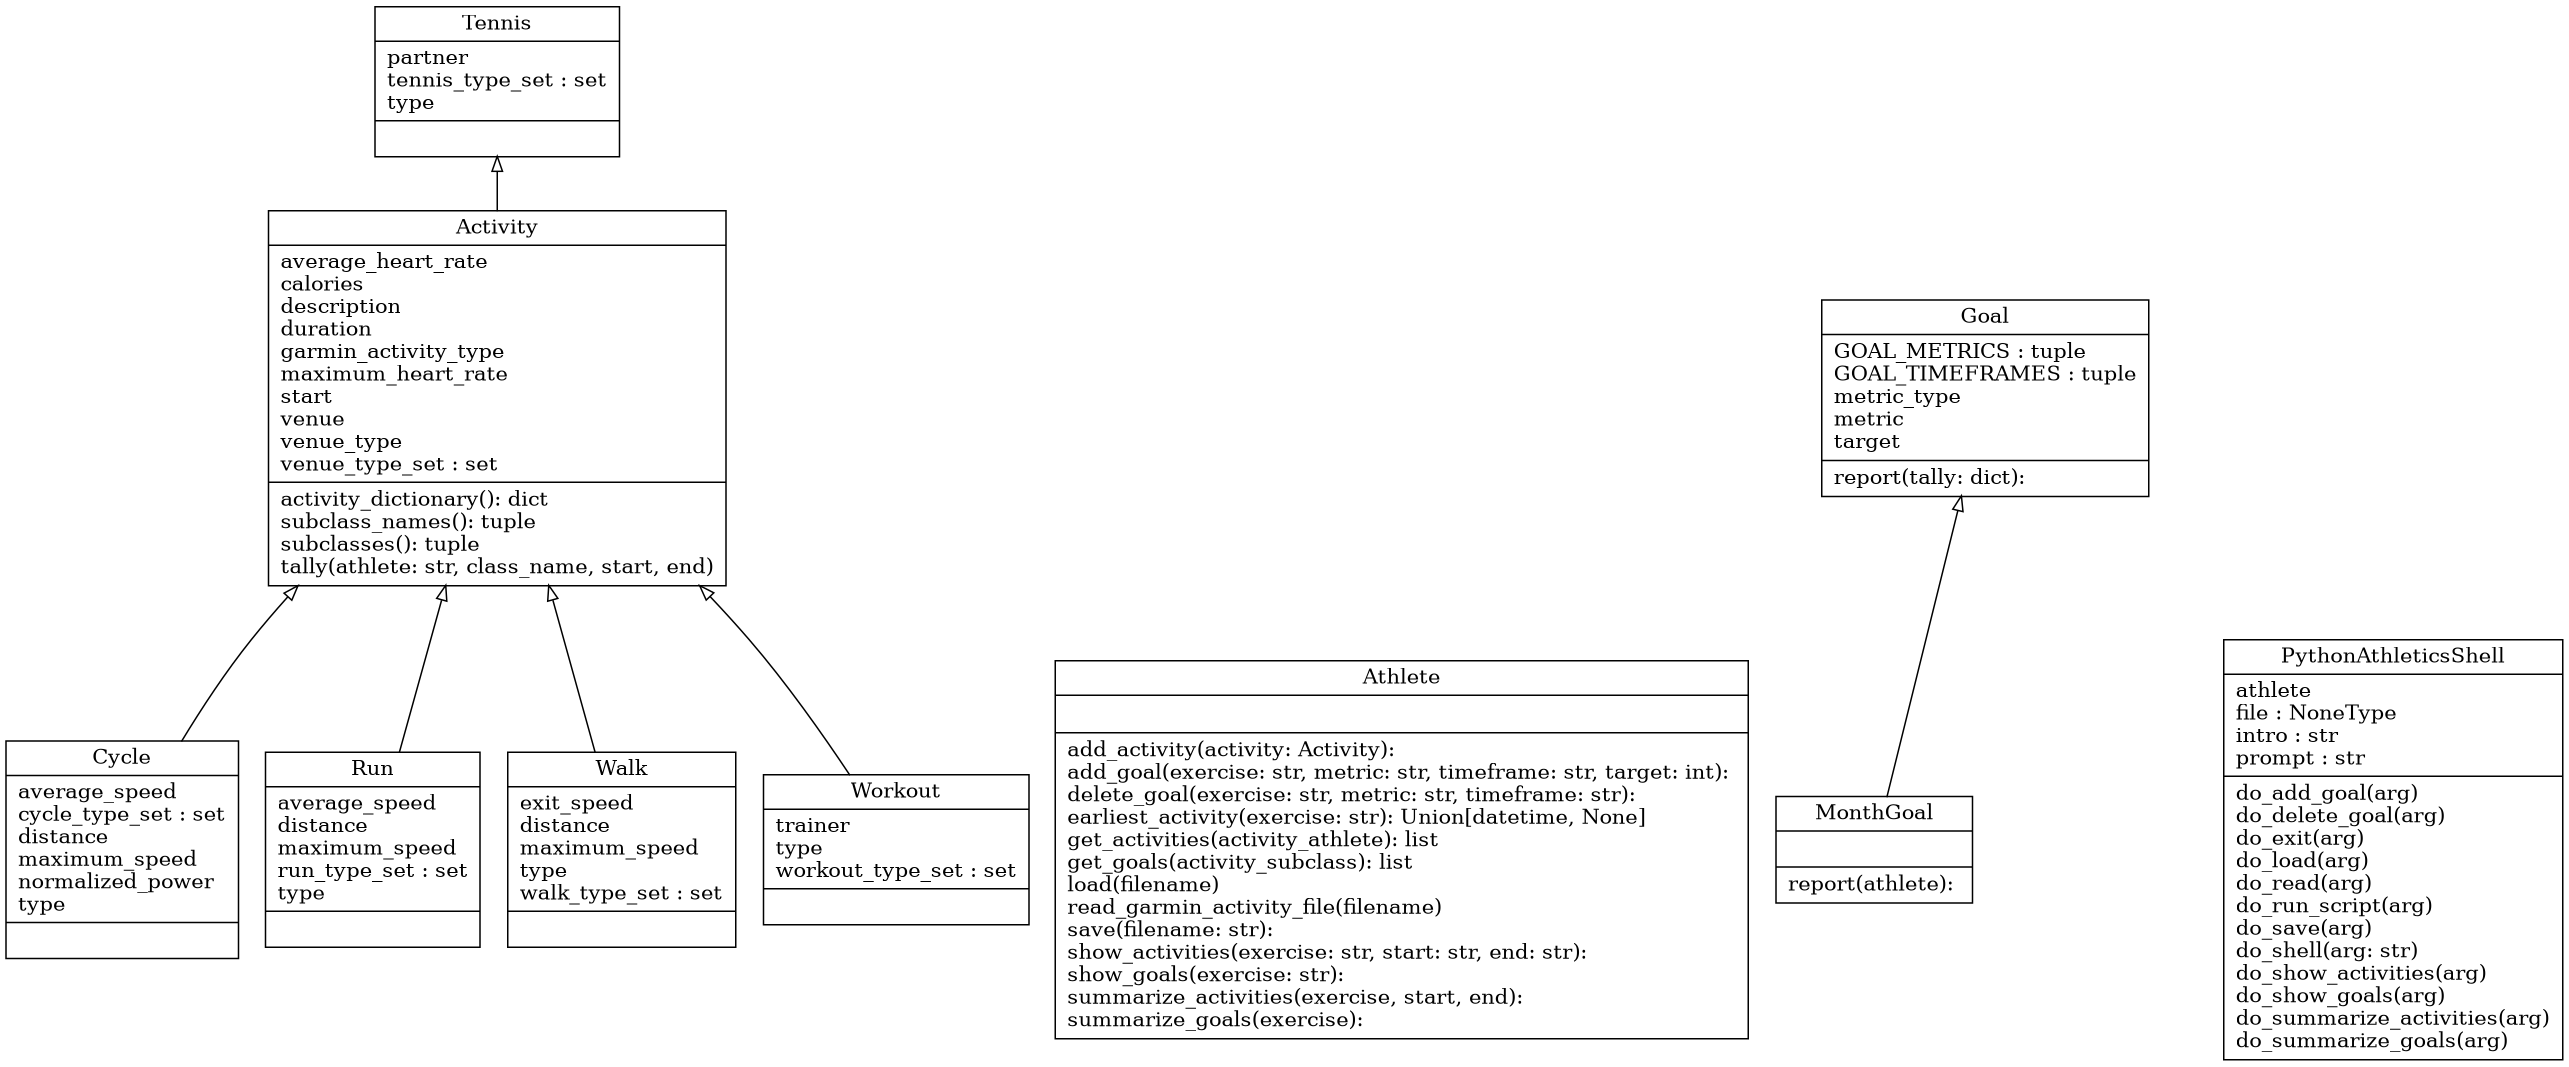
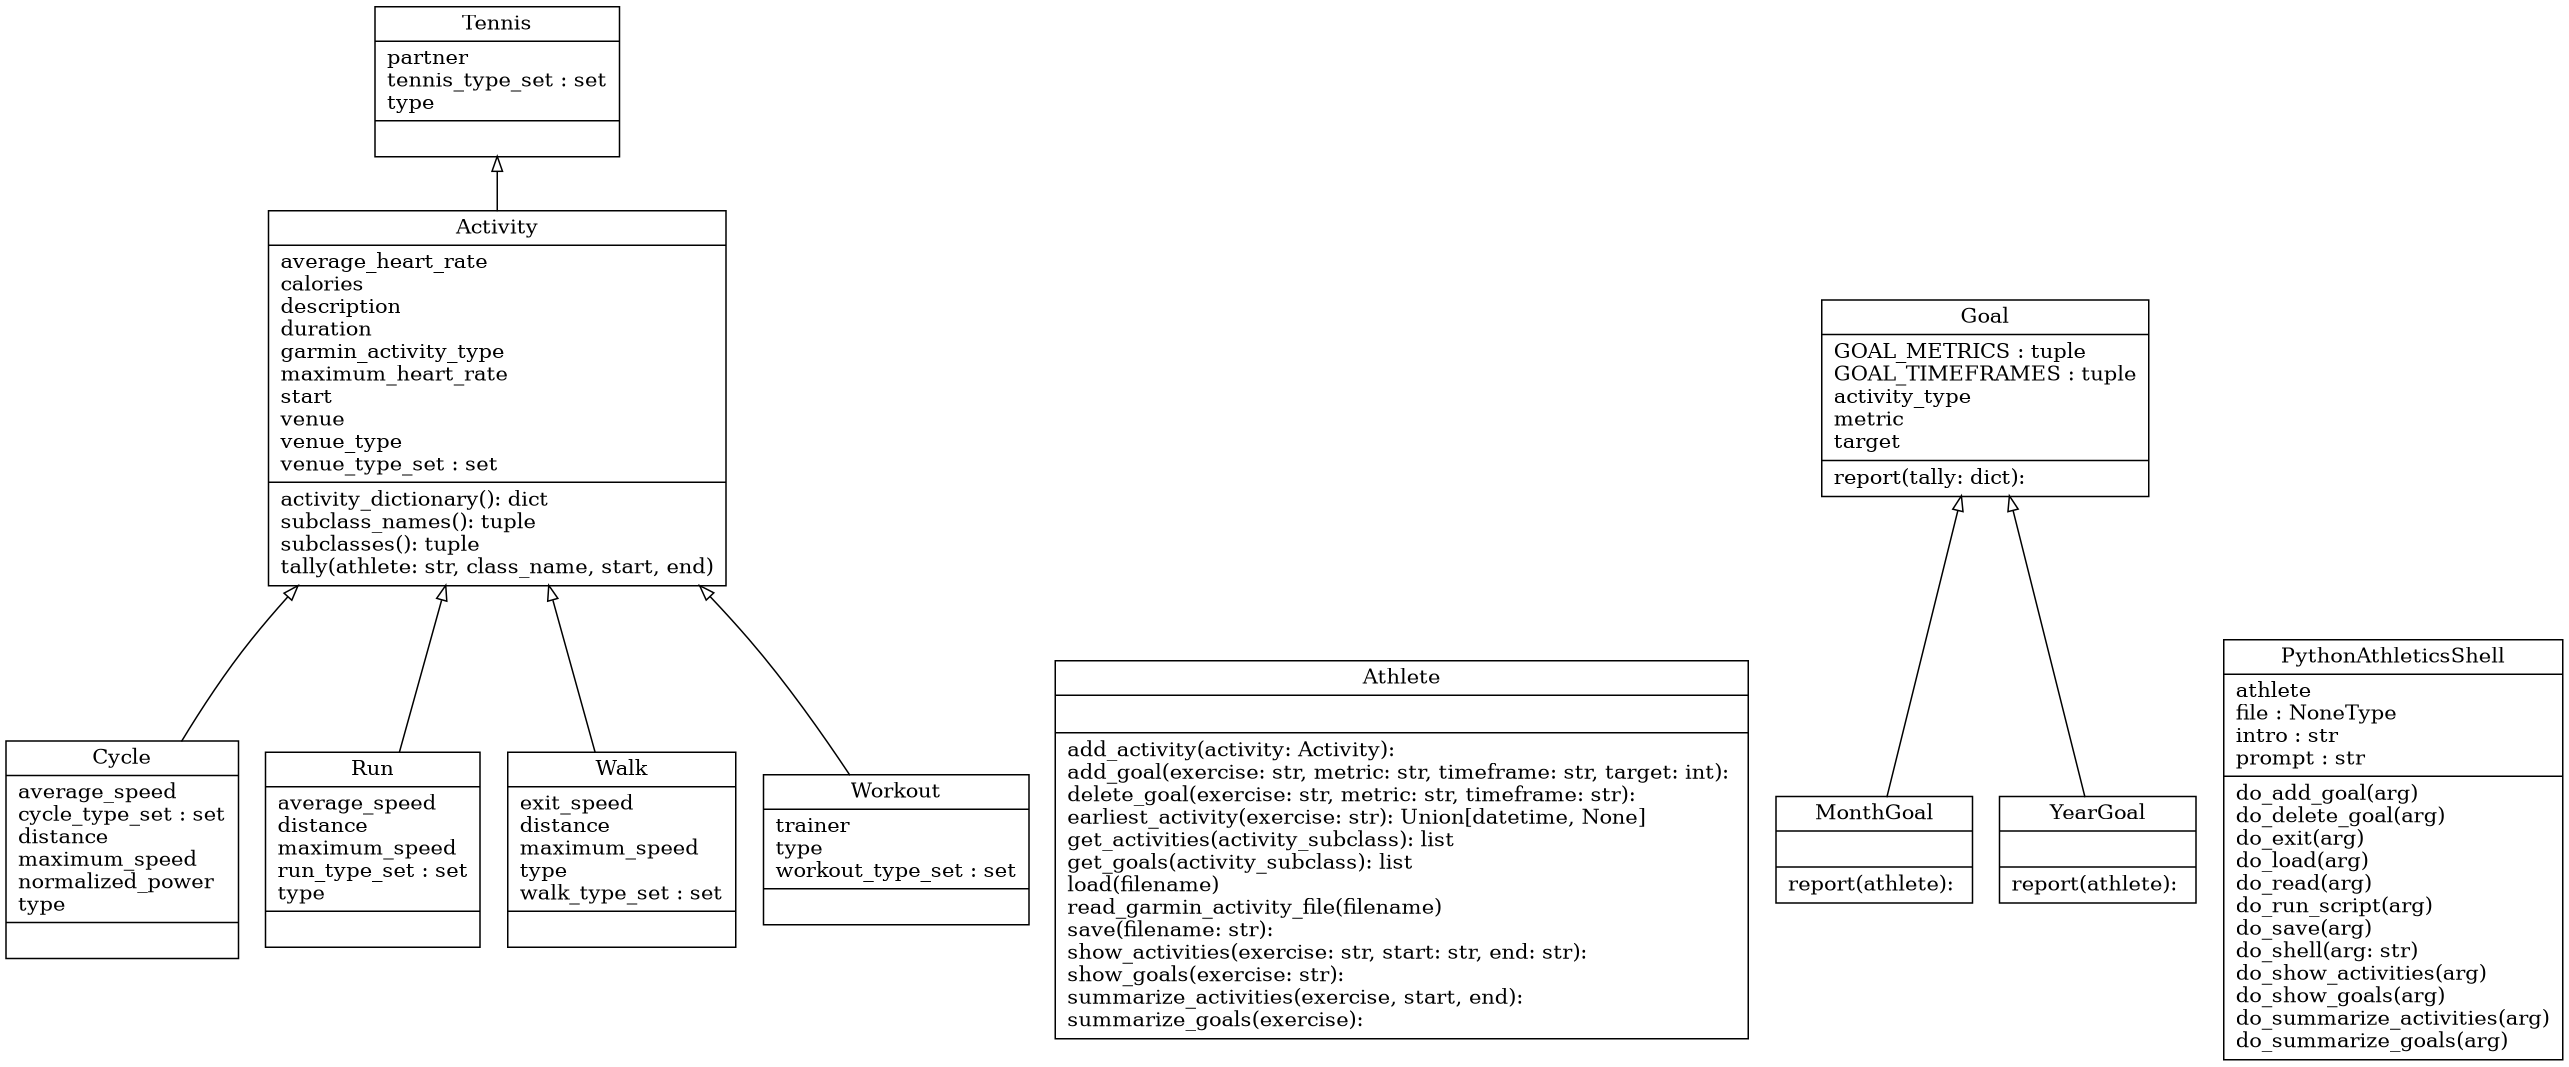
(1898, 397) -> (1903, 397)
(1253, 840) -> (1262, 840)
none -> (2098, 850)
